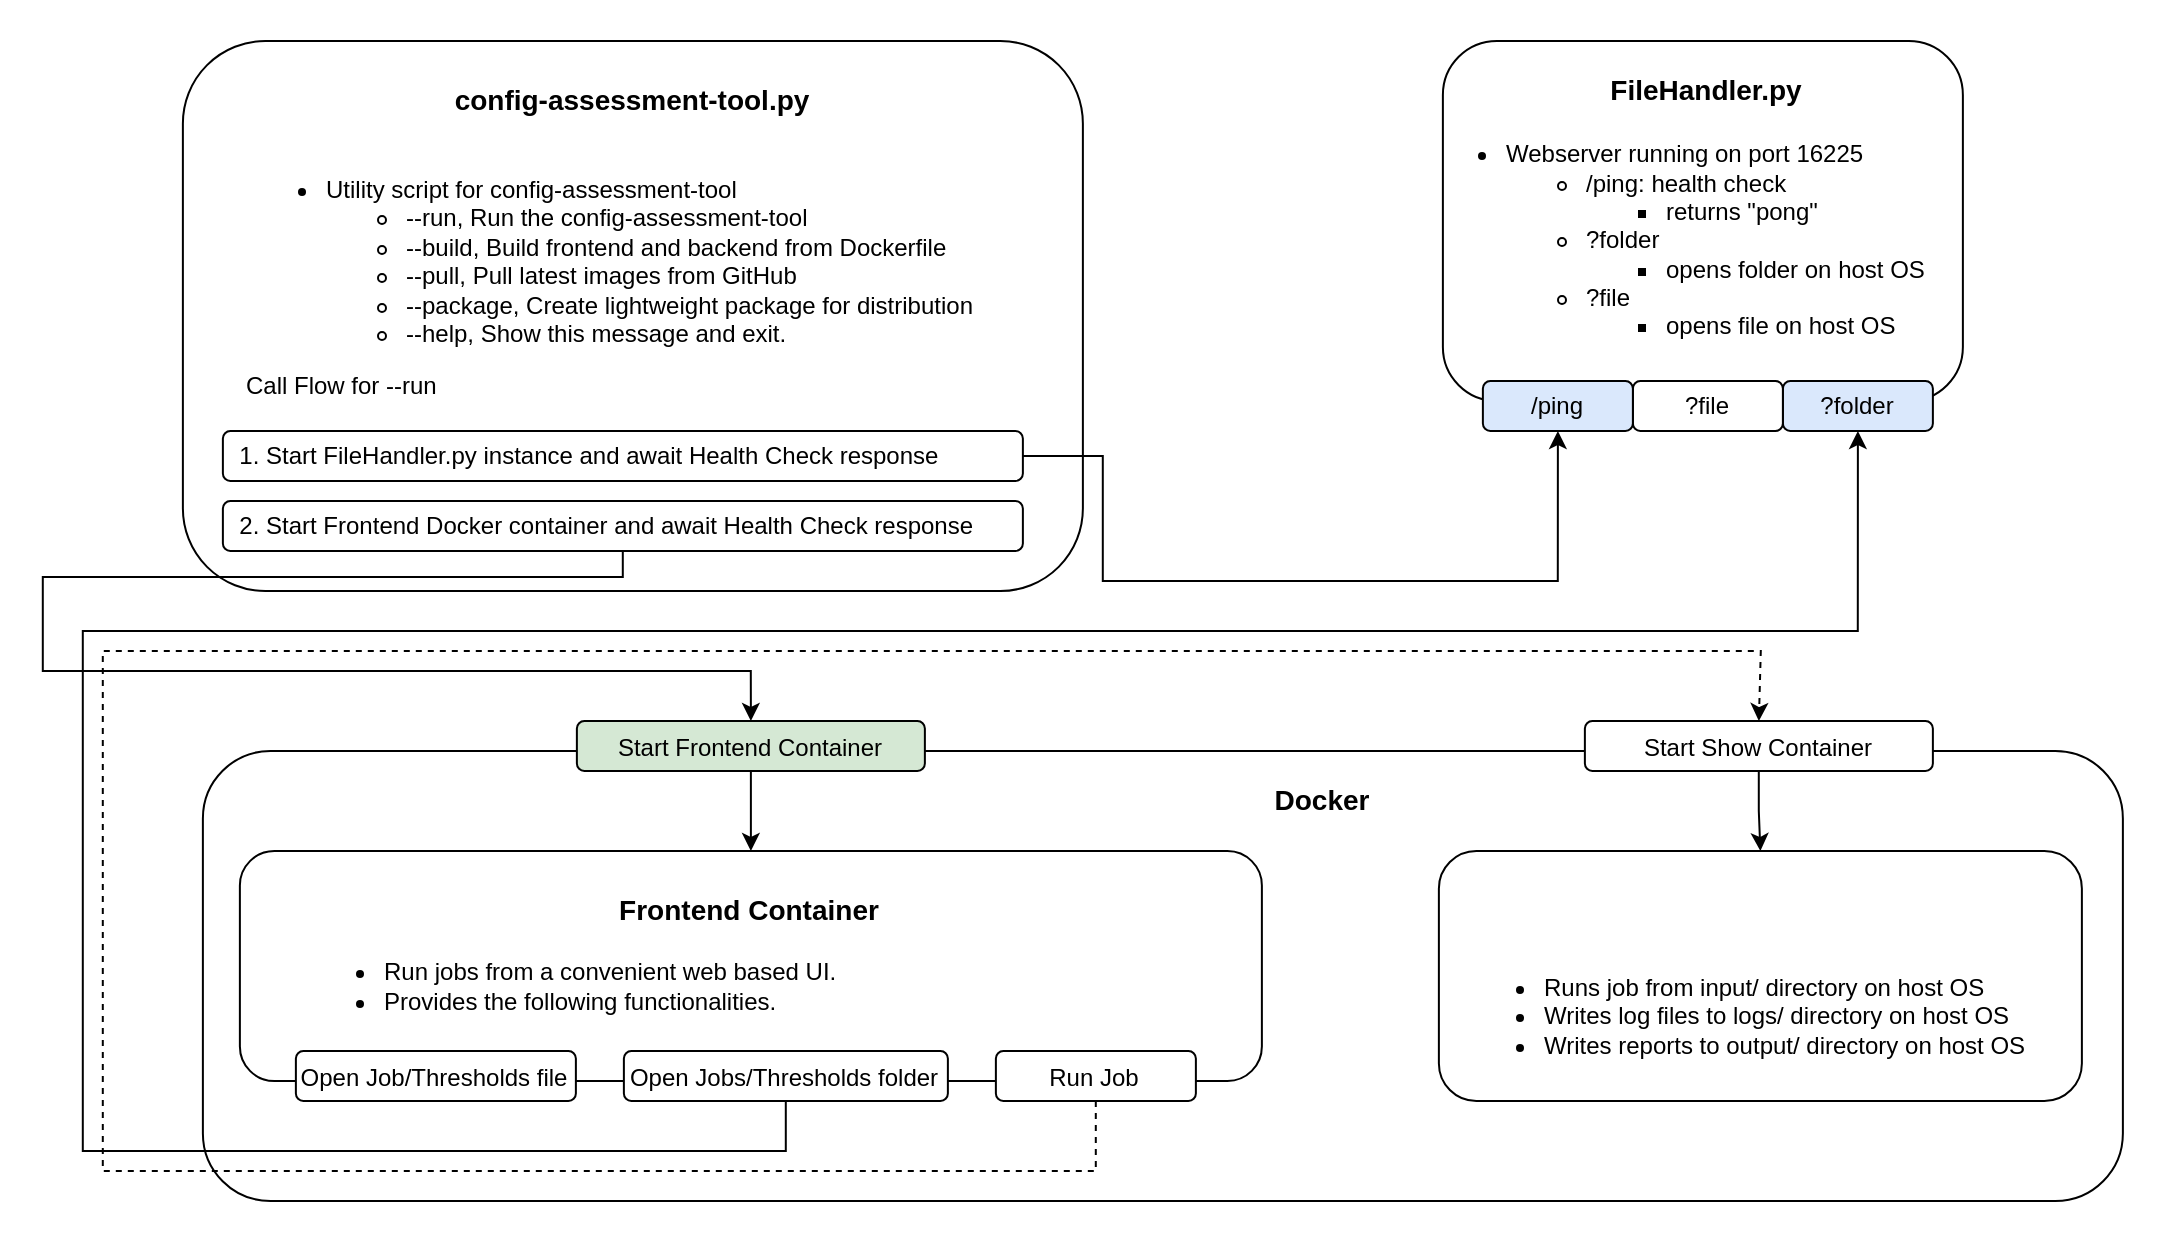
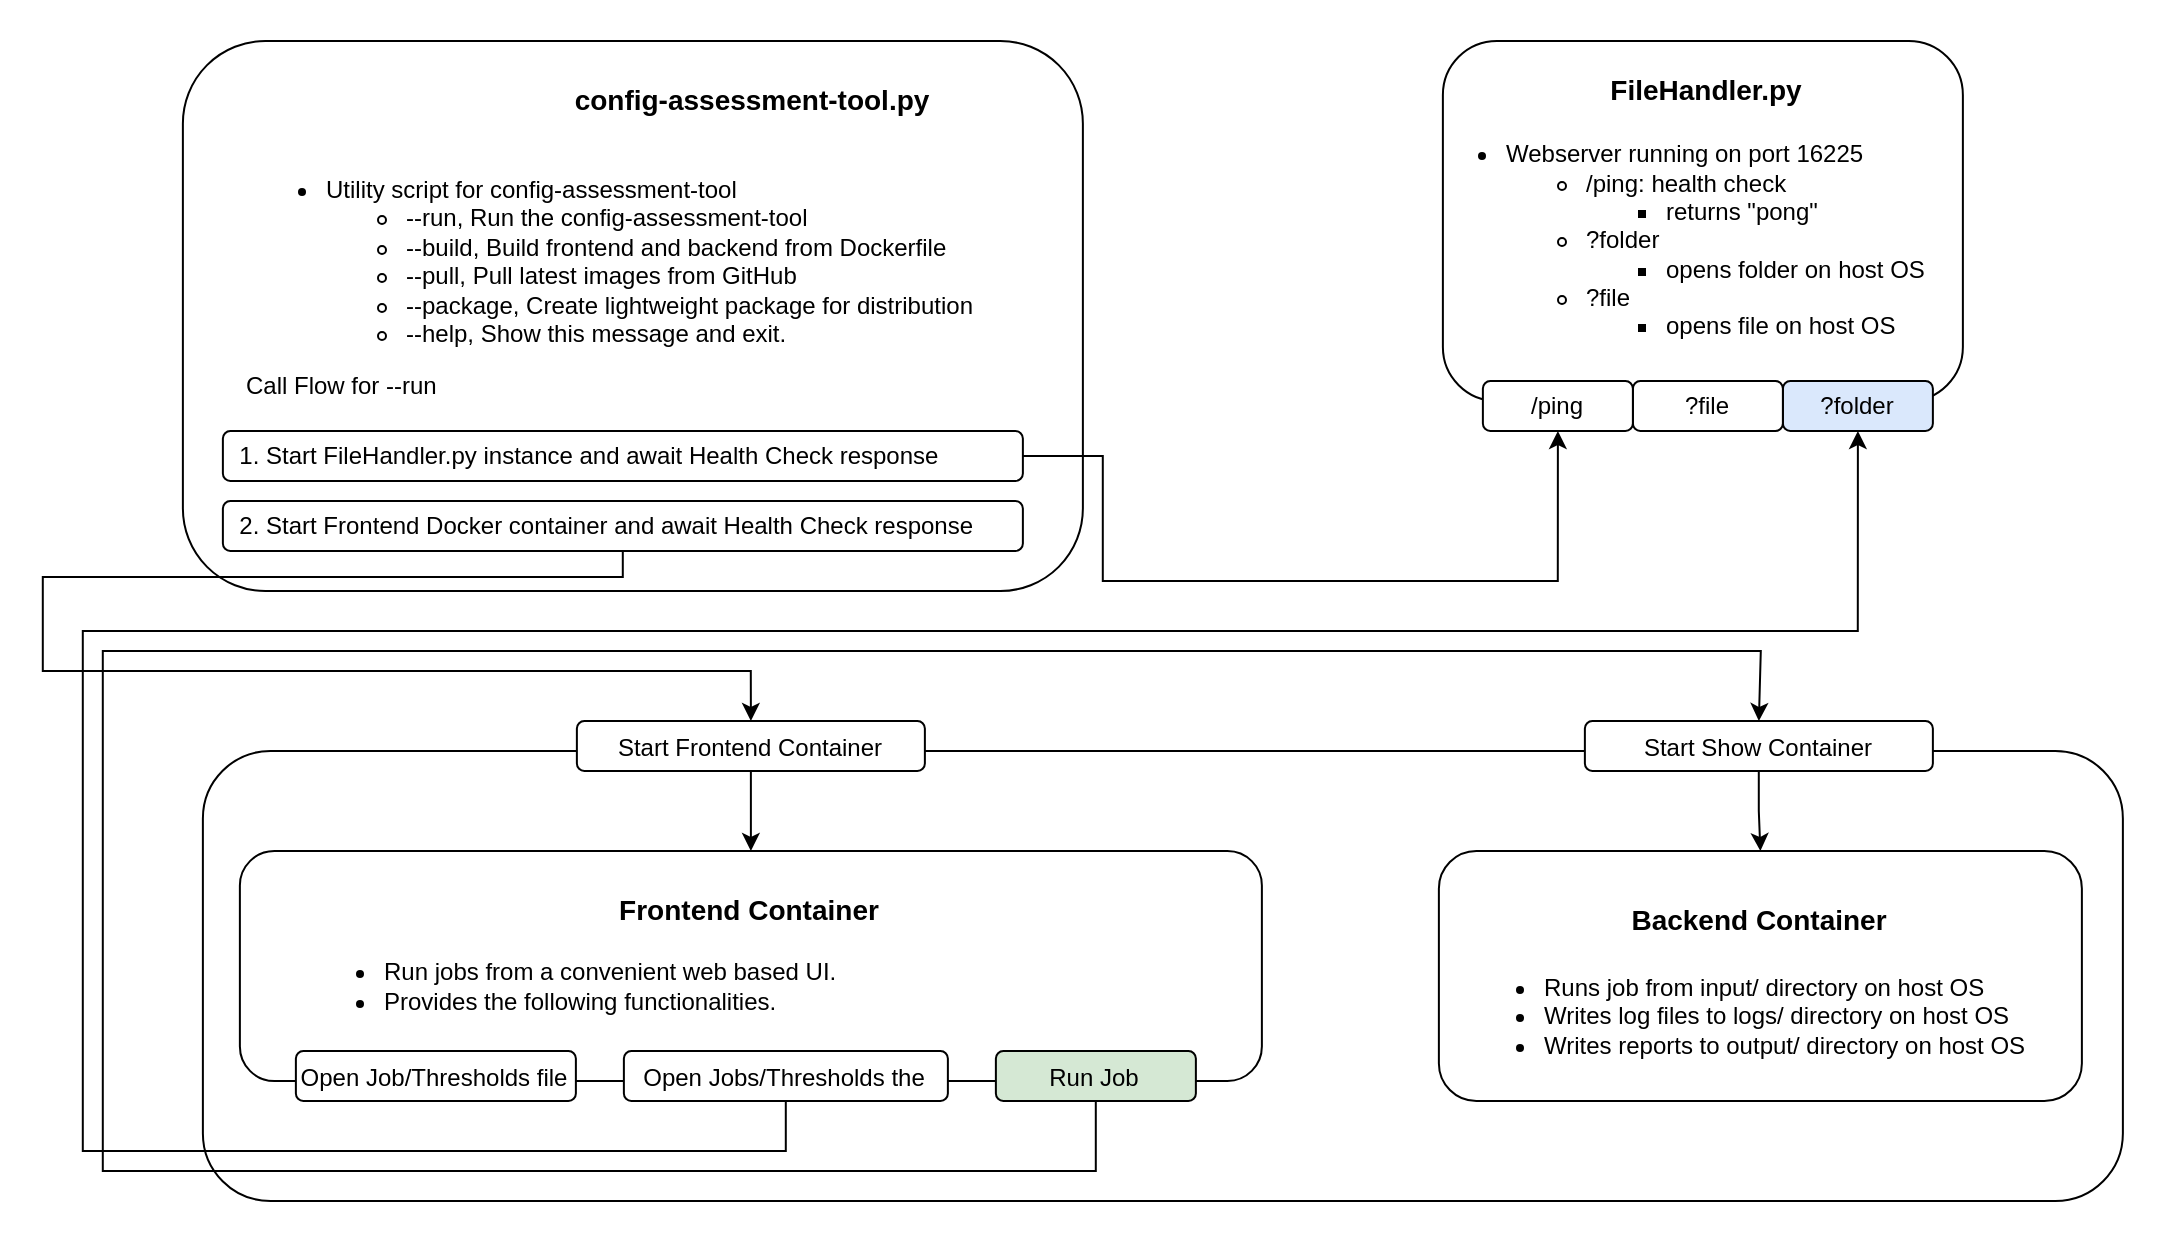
(633, 101) -> (753, 101)
(1558, 406) -> (1558, 406)
(171, 651) -> (171, 651)
(751, 746) -> (751, 746)
(1323, 801) -> none
none -> (1760, 921)
(1096, 1076) -> (1096, 1076)
(785, 1077) -> (785, 1077)
